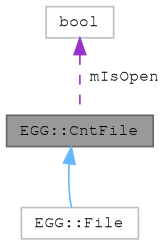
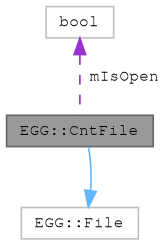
(69, 186) -> (91, 169)
